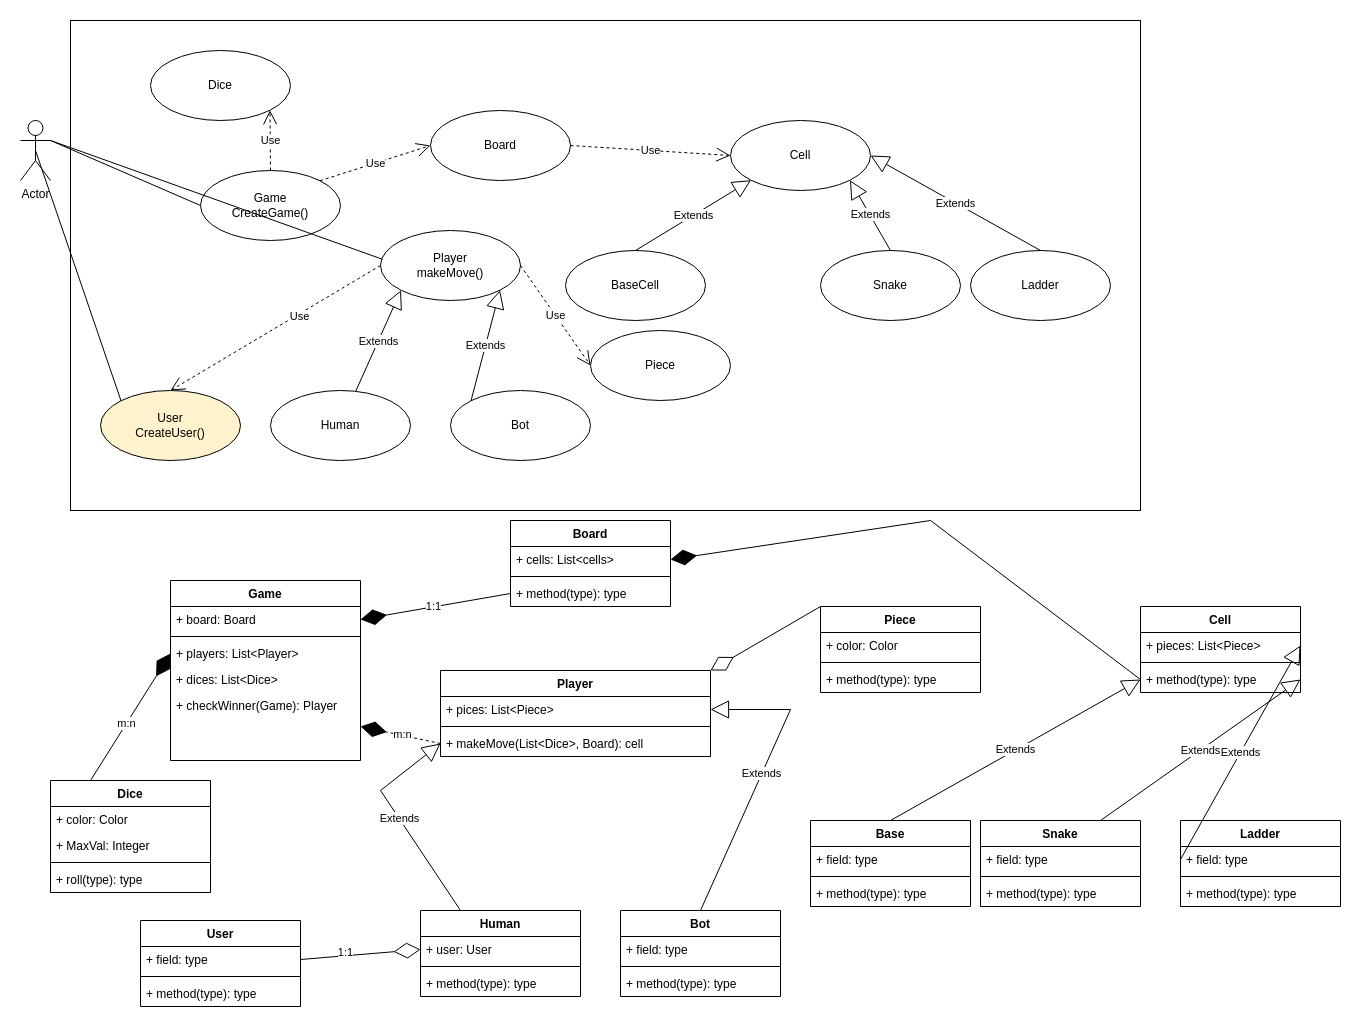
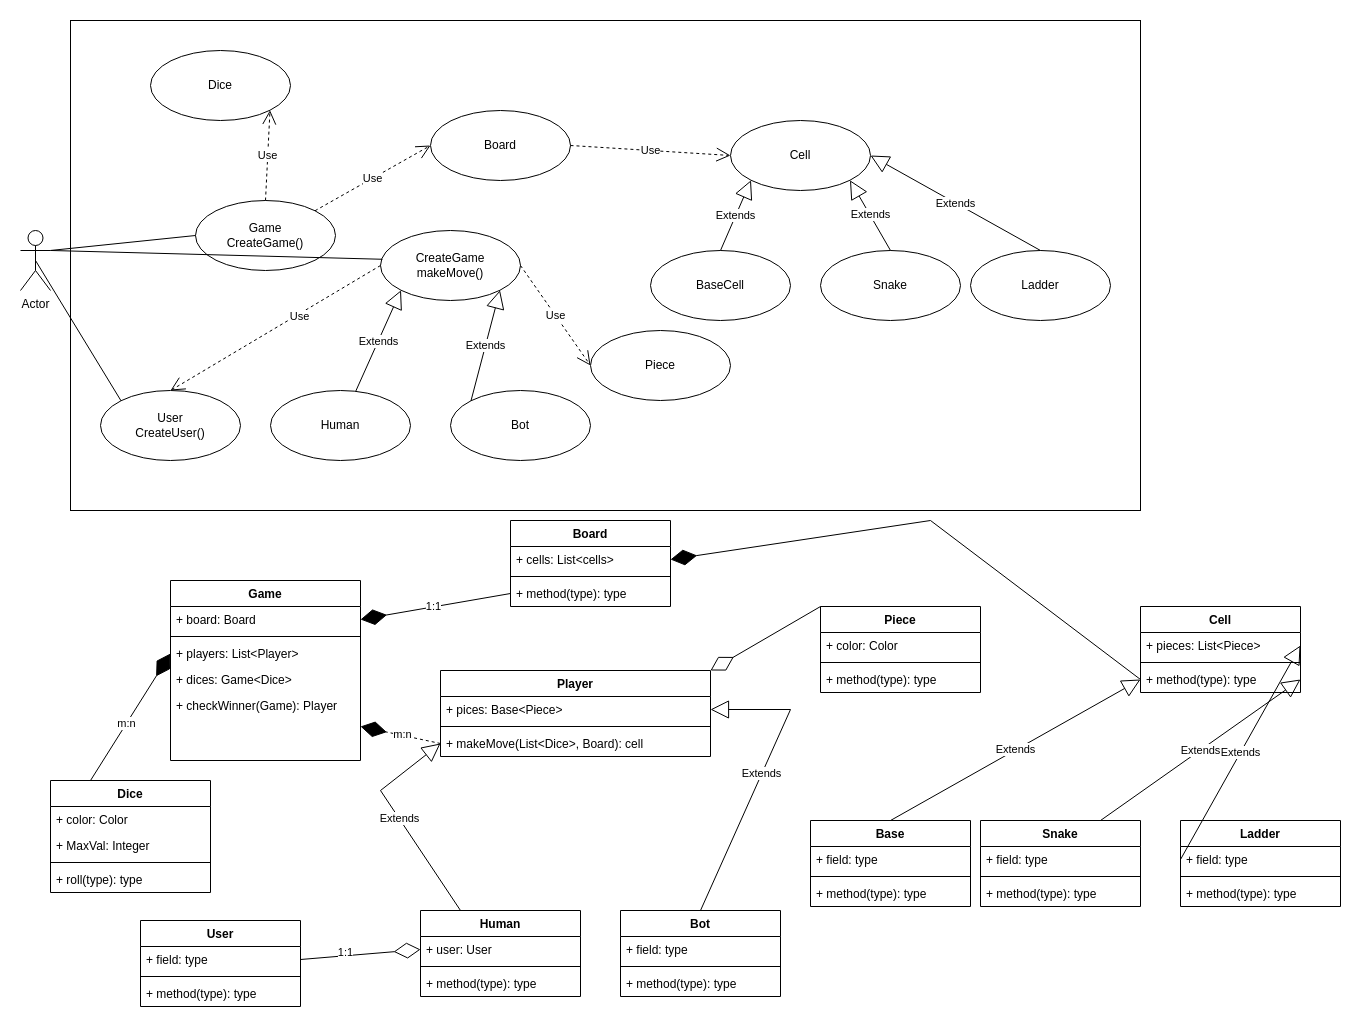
(36, 151) -> (36, 261)
(271, 206) -> (266, 236)
(451, 266) -> (451, 266)
(636, 286) -> (721, 286)
(171, 426) -> (171, 426)
(231, 681) -> (233, 681)
(504, 711) -> (506, 711)
